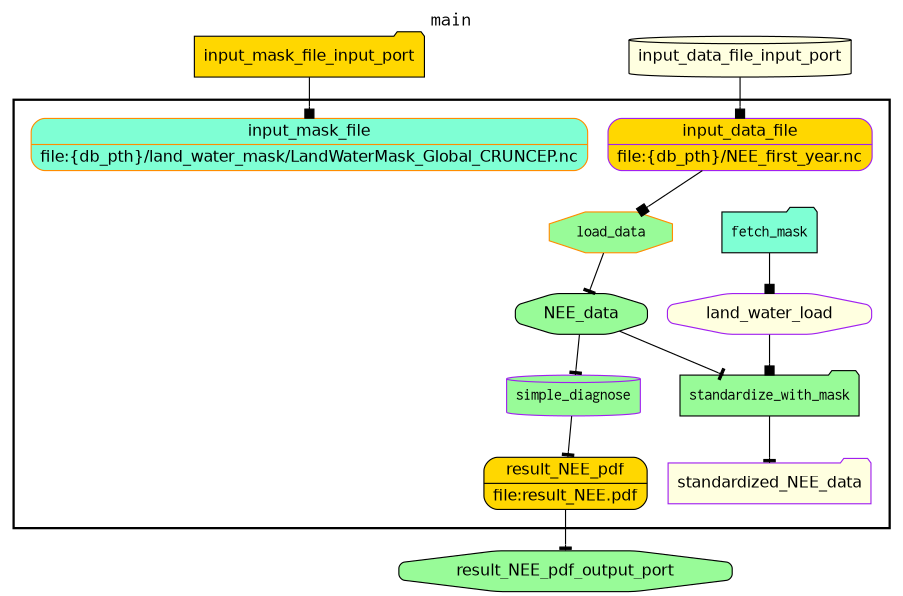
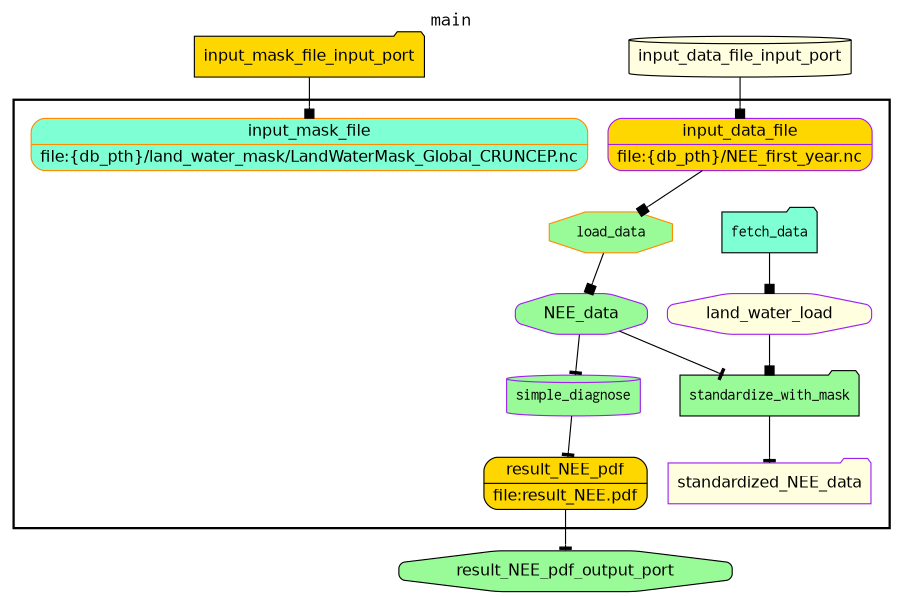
(770, 232) -> (770, 232)
(597, 271) -> (598, 268)
(581, 314) -> (581, 314)
